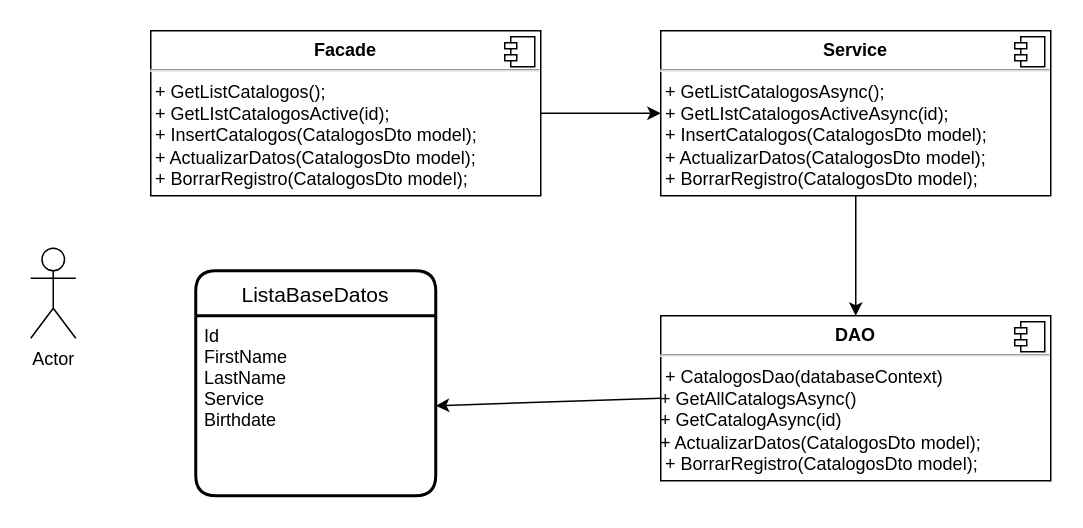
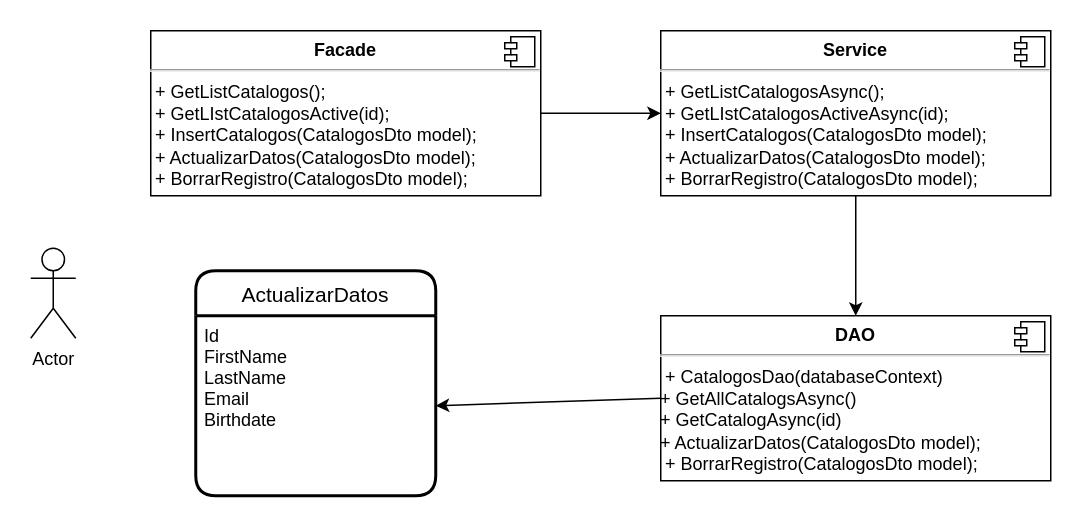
(315, 295) -> (315, 295)
(214, 336) -> (214, 336)
